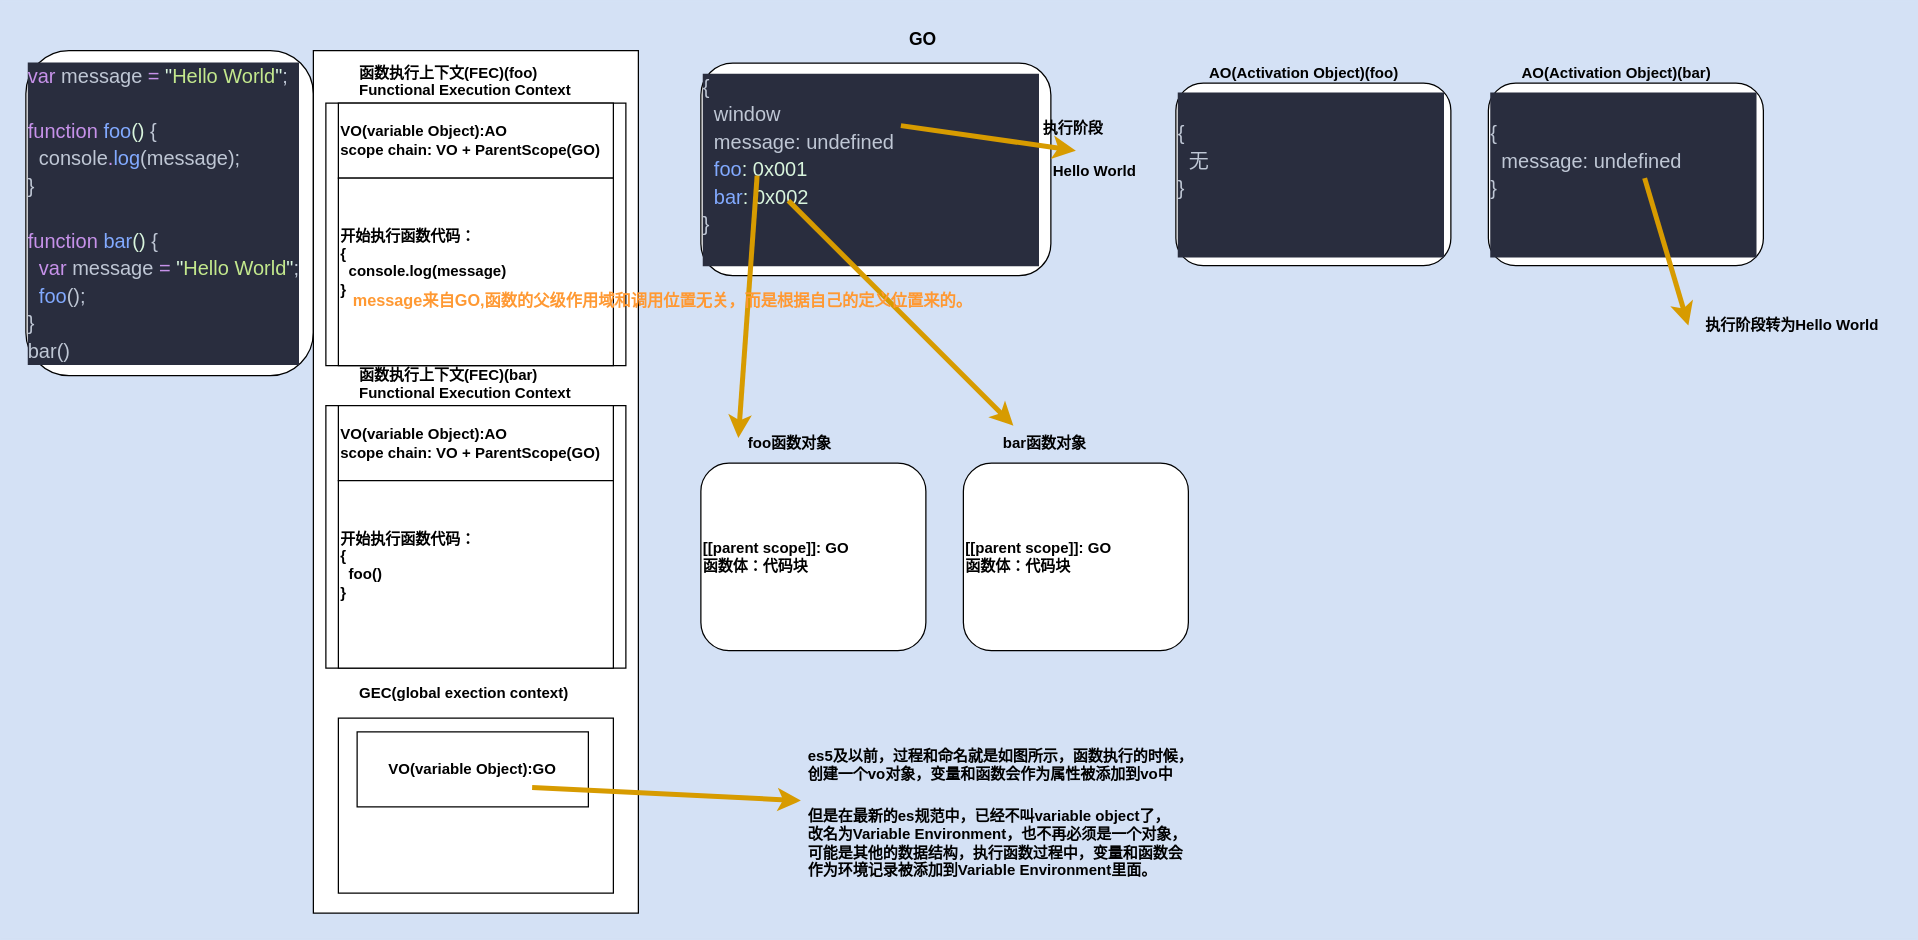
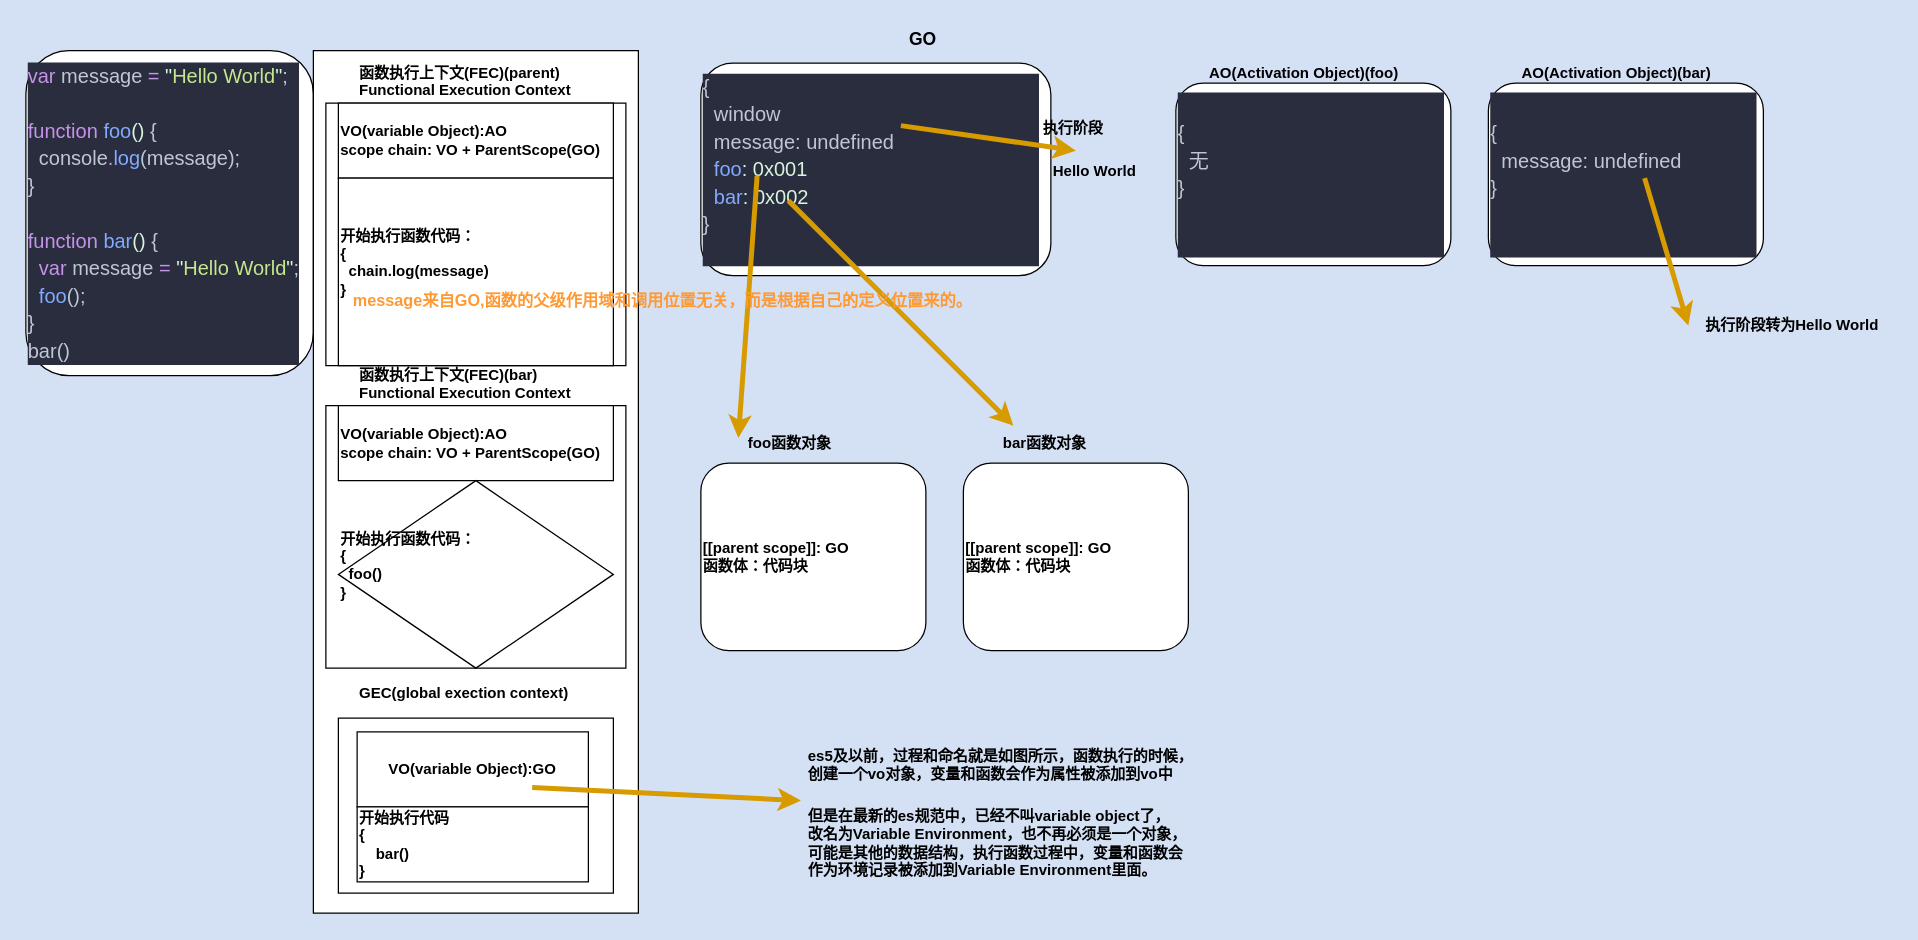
(467, 82) -> (467, 82)
(419, 272) -> (410, 272)
(476, 574) -> (476, 574)
none -> (473, 844)
